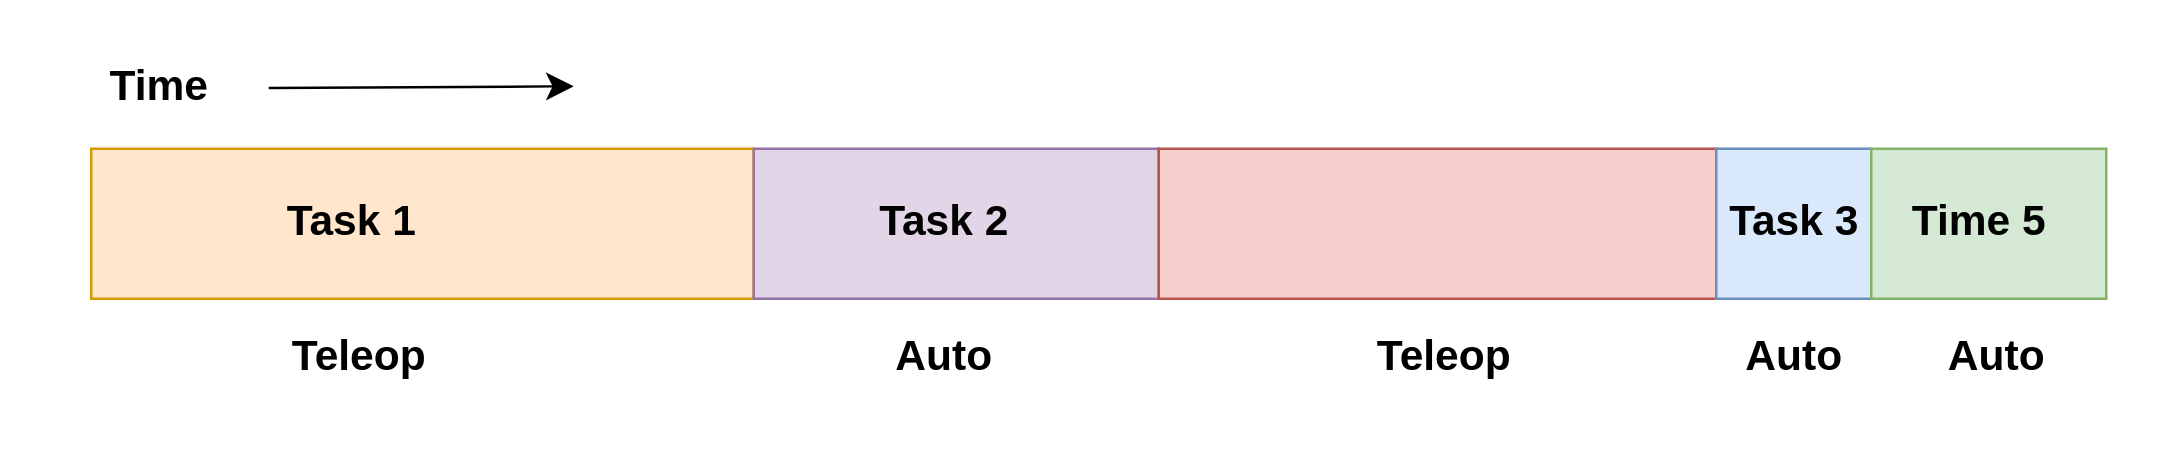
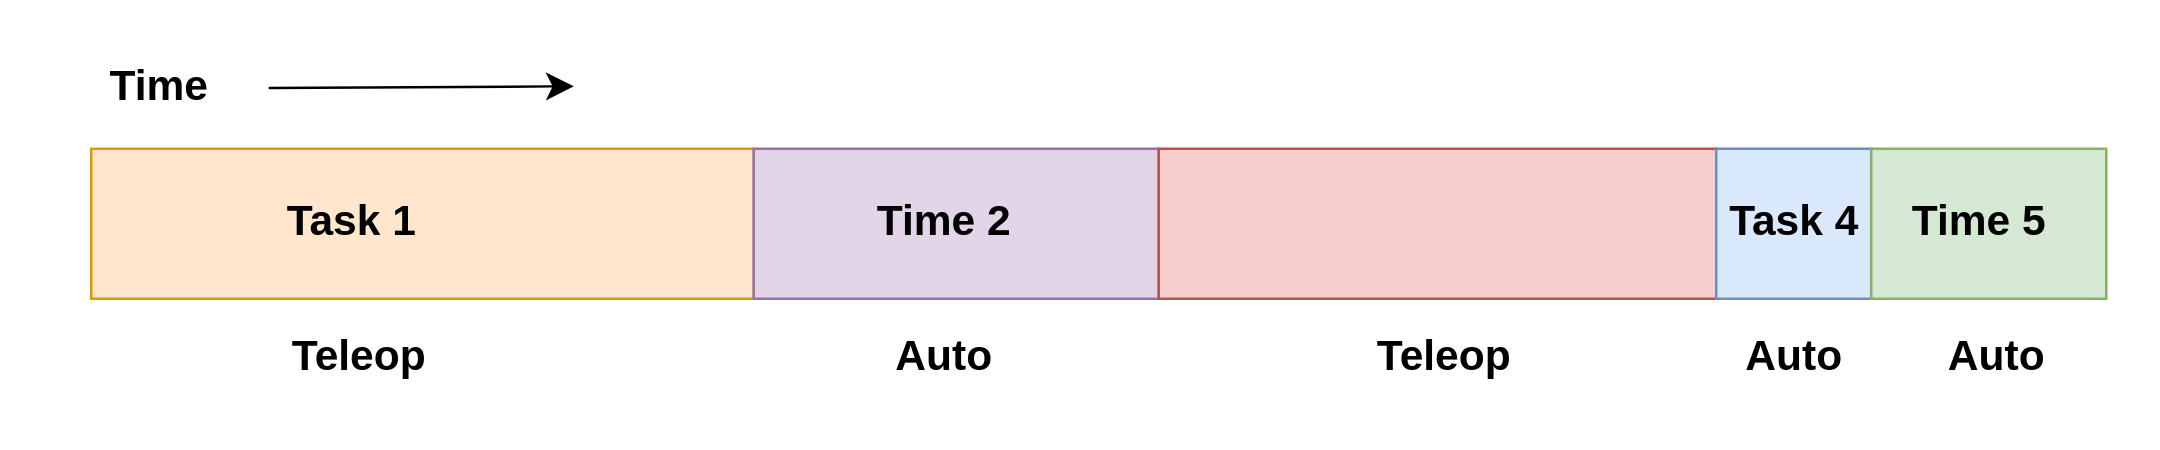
(945, 224) -> (945, 224)
(1795, 224) -> (1795, 224)
